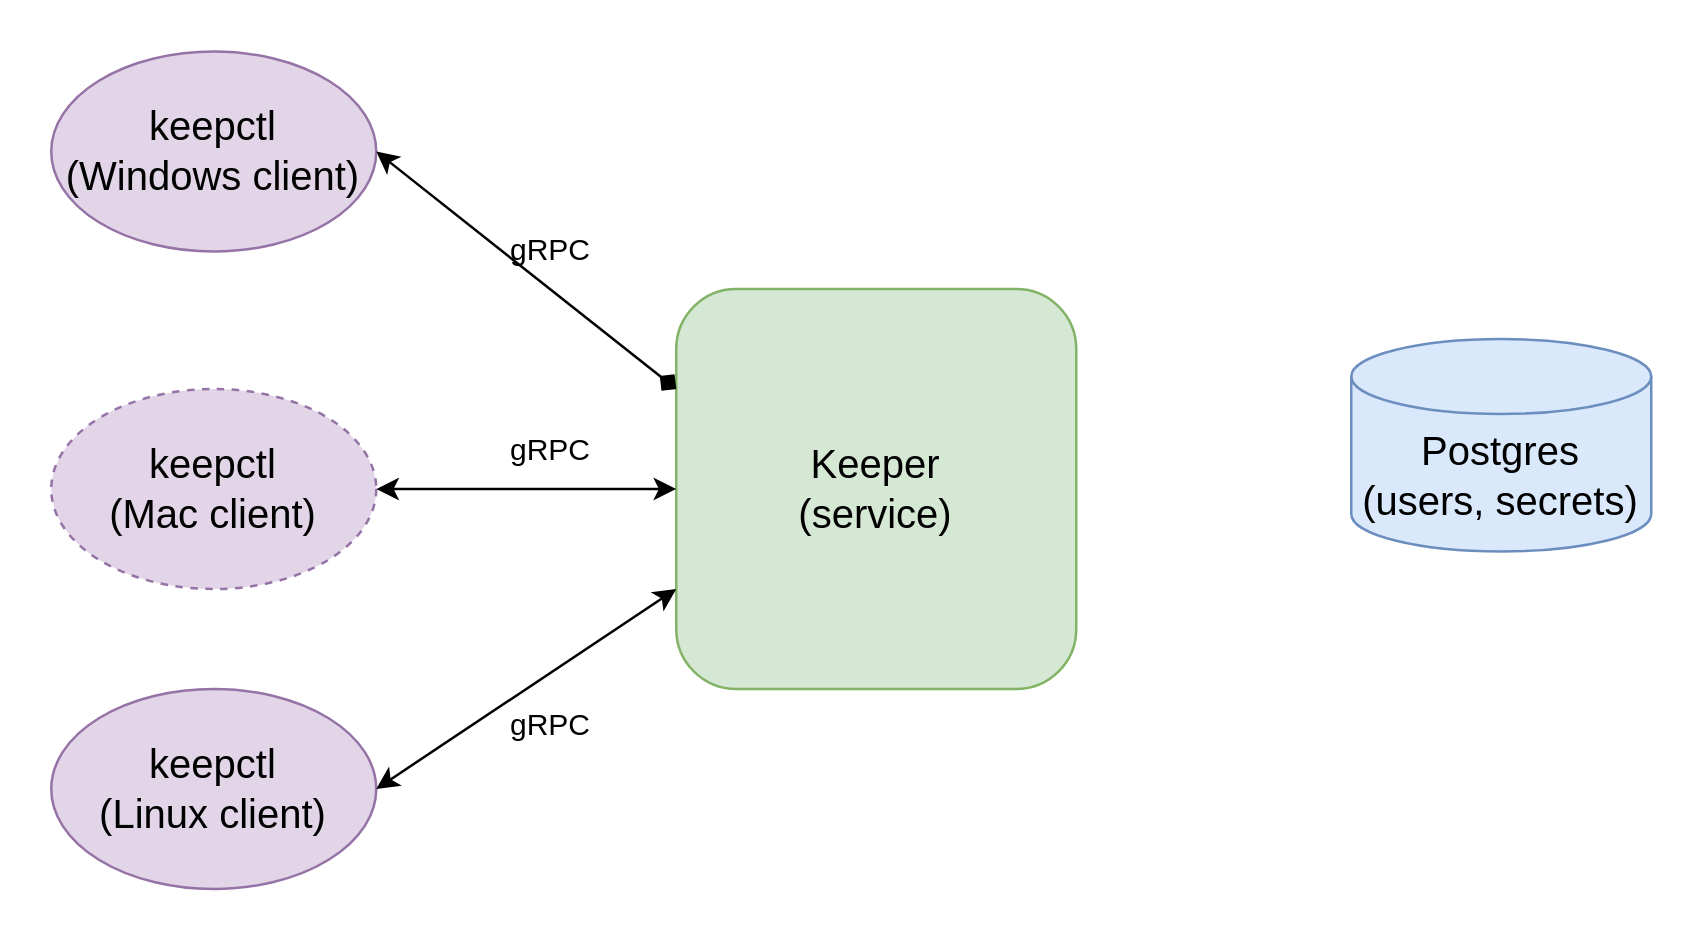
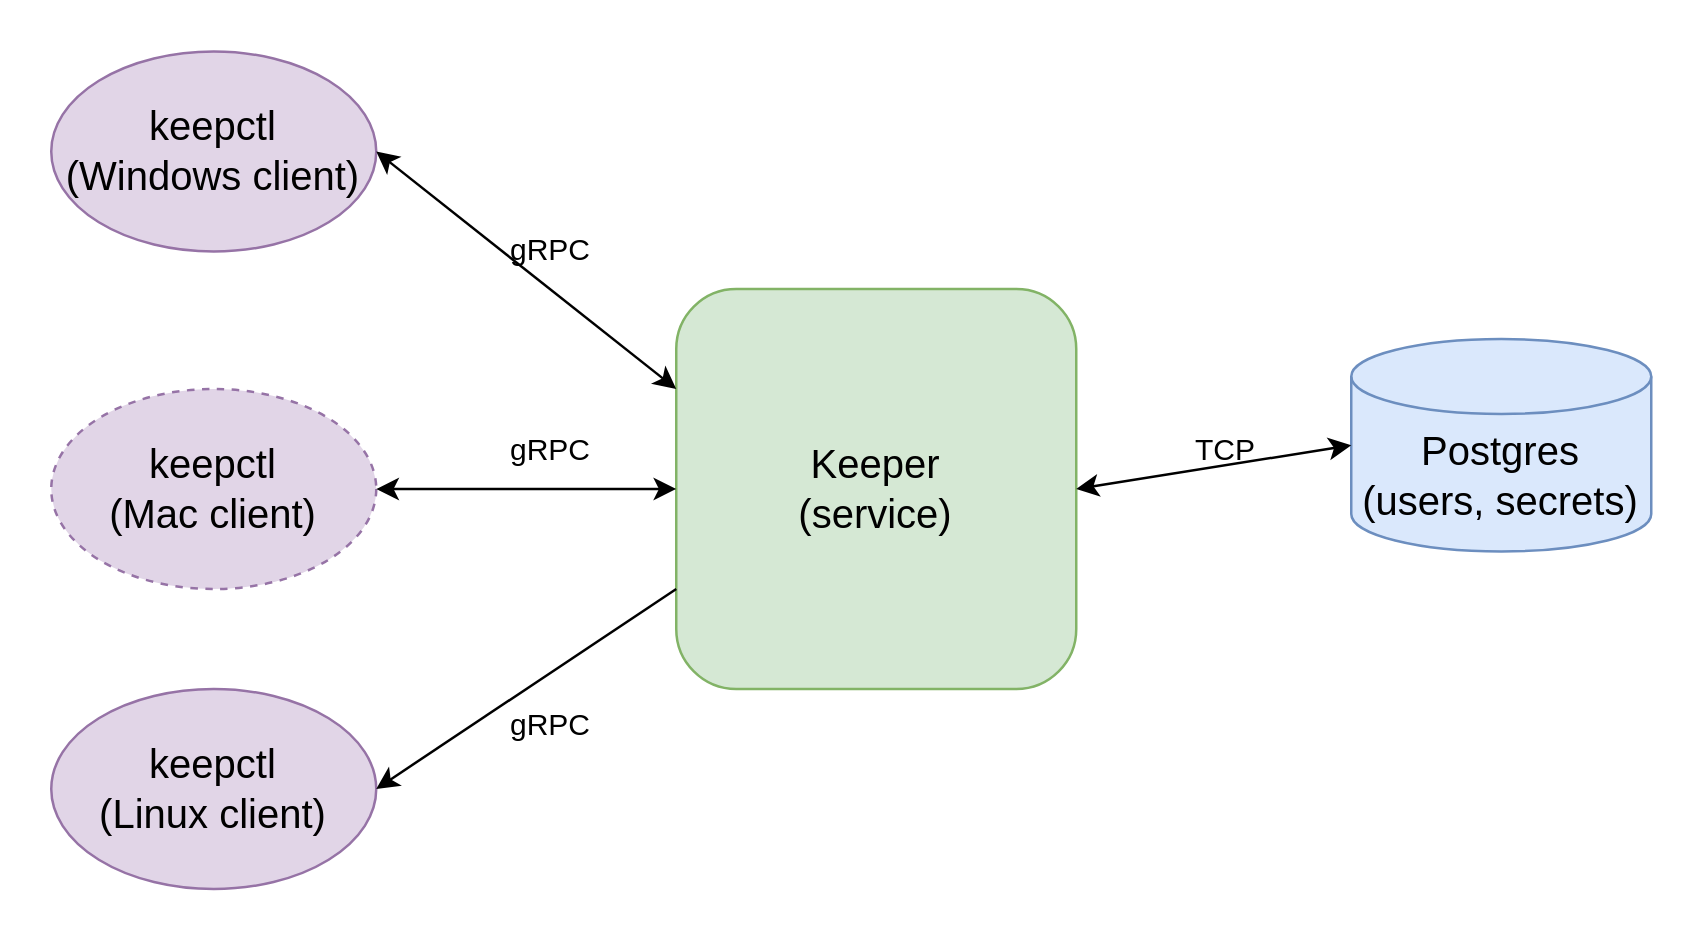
(660, 376) -> (661, 377)
none -> (1226, 451)
none -> (1214, 467)
(661, 599) -> (668, 594)
